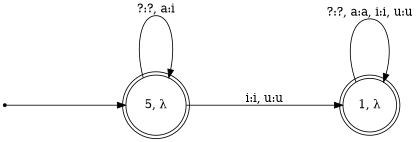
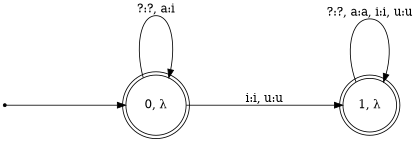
(156, 105) -> (156, 105)
